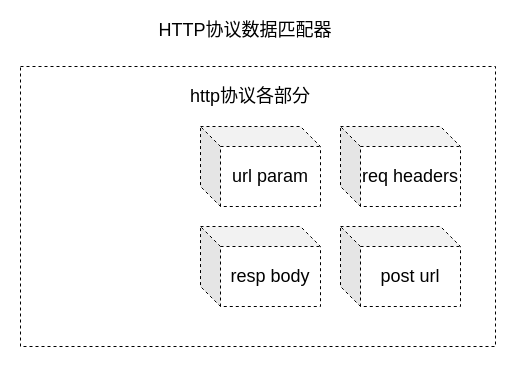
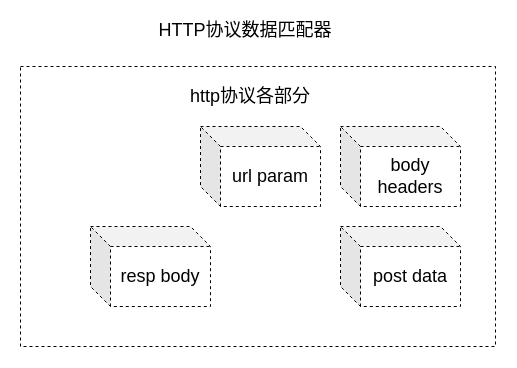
(411, 177) -> (411, 177)
(261, 267) -> (151, 267)
(411, 277) -> (411, 277)
